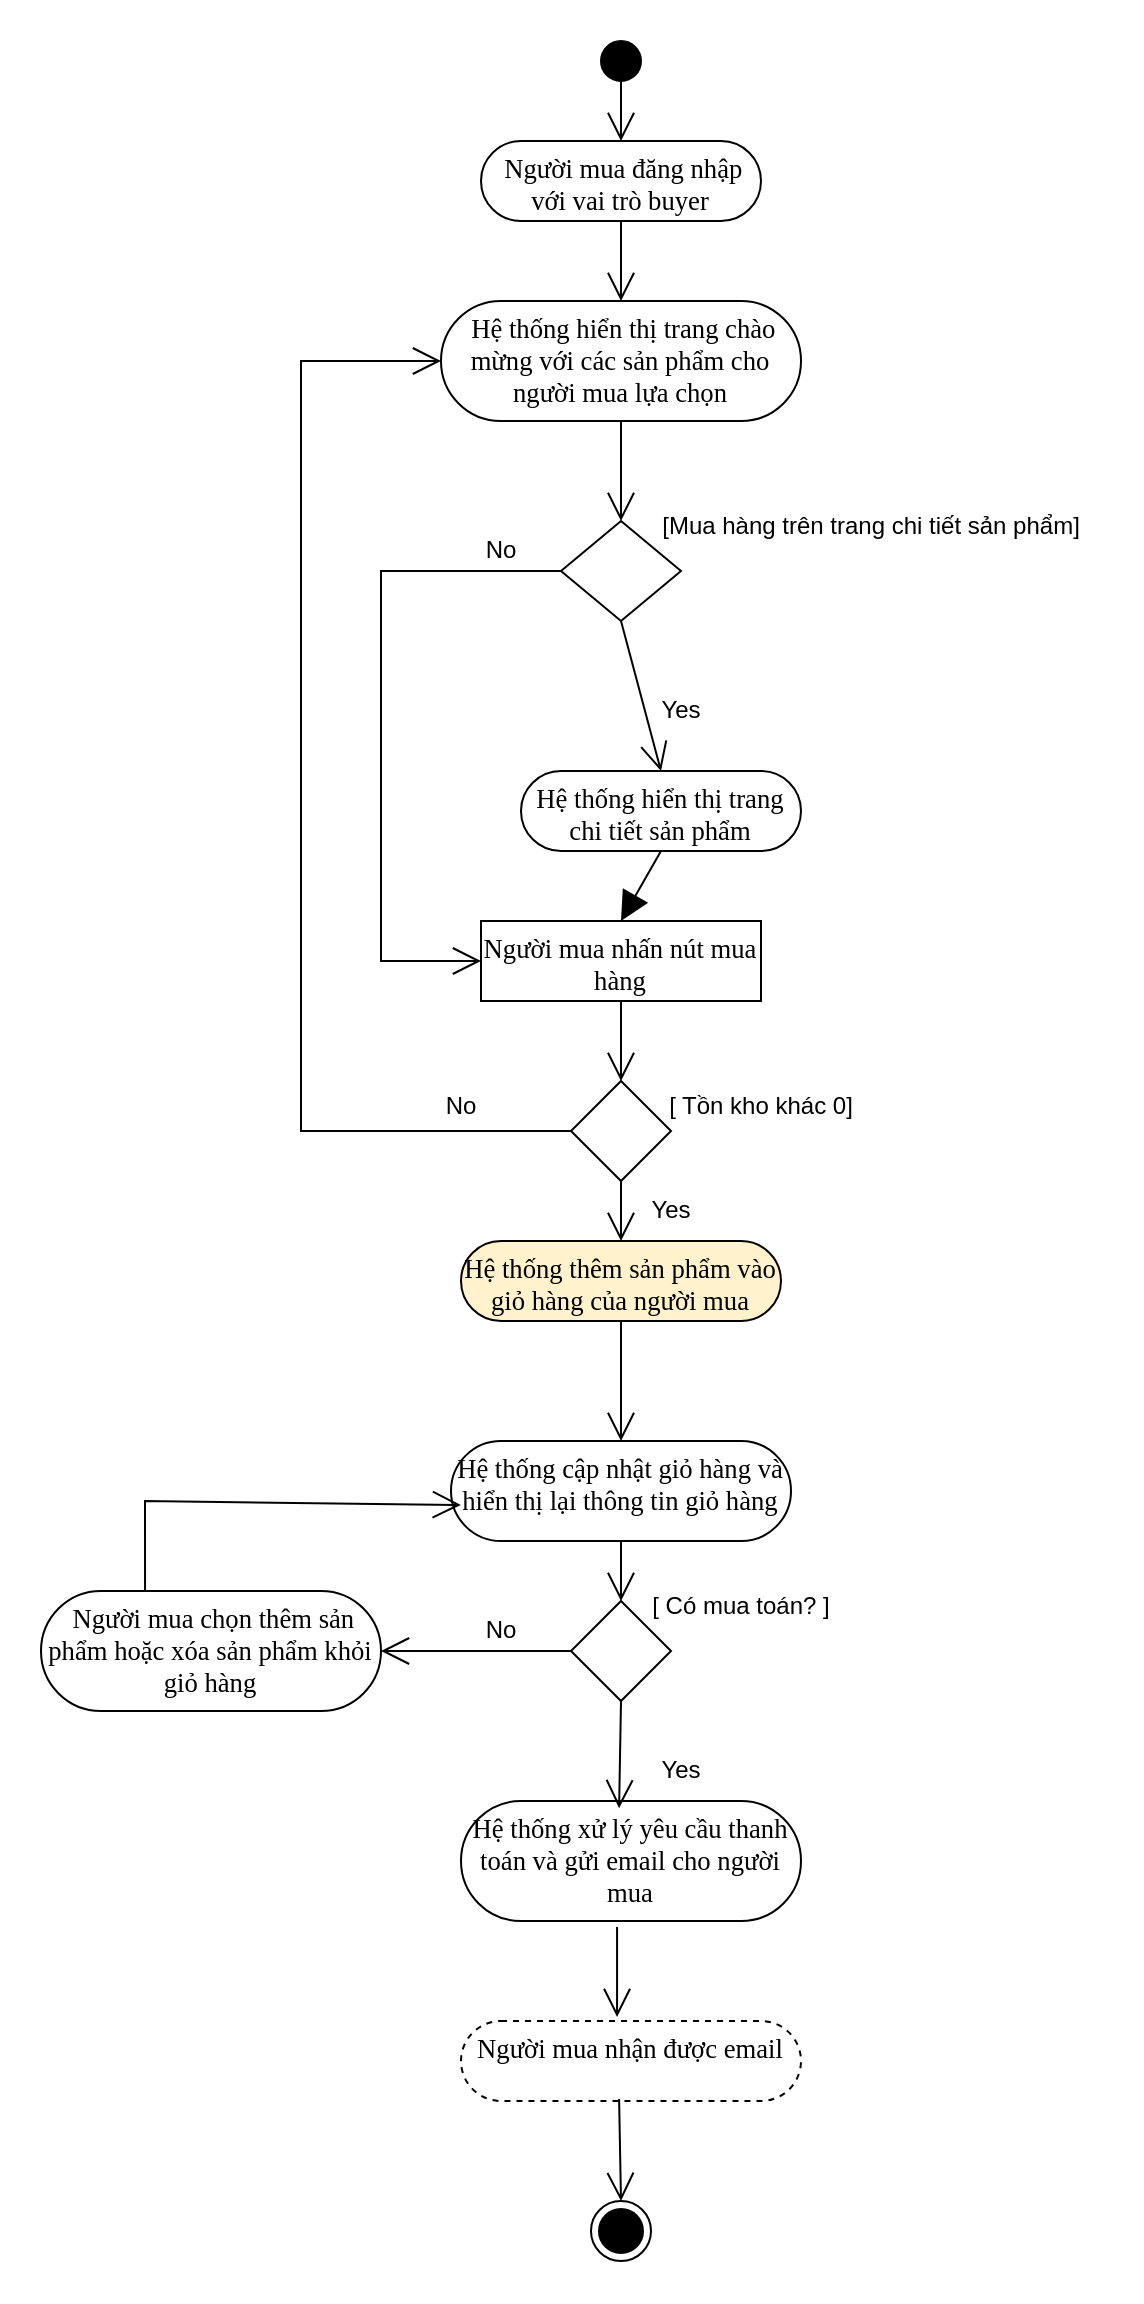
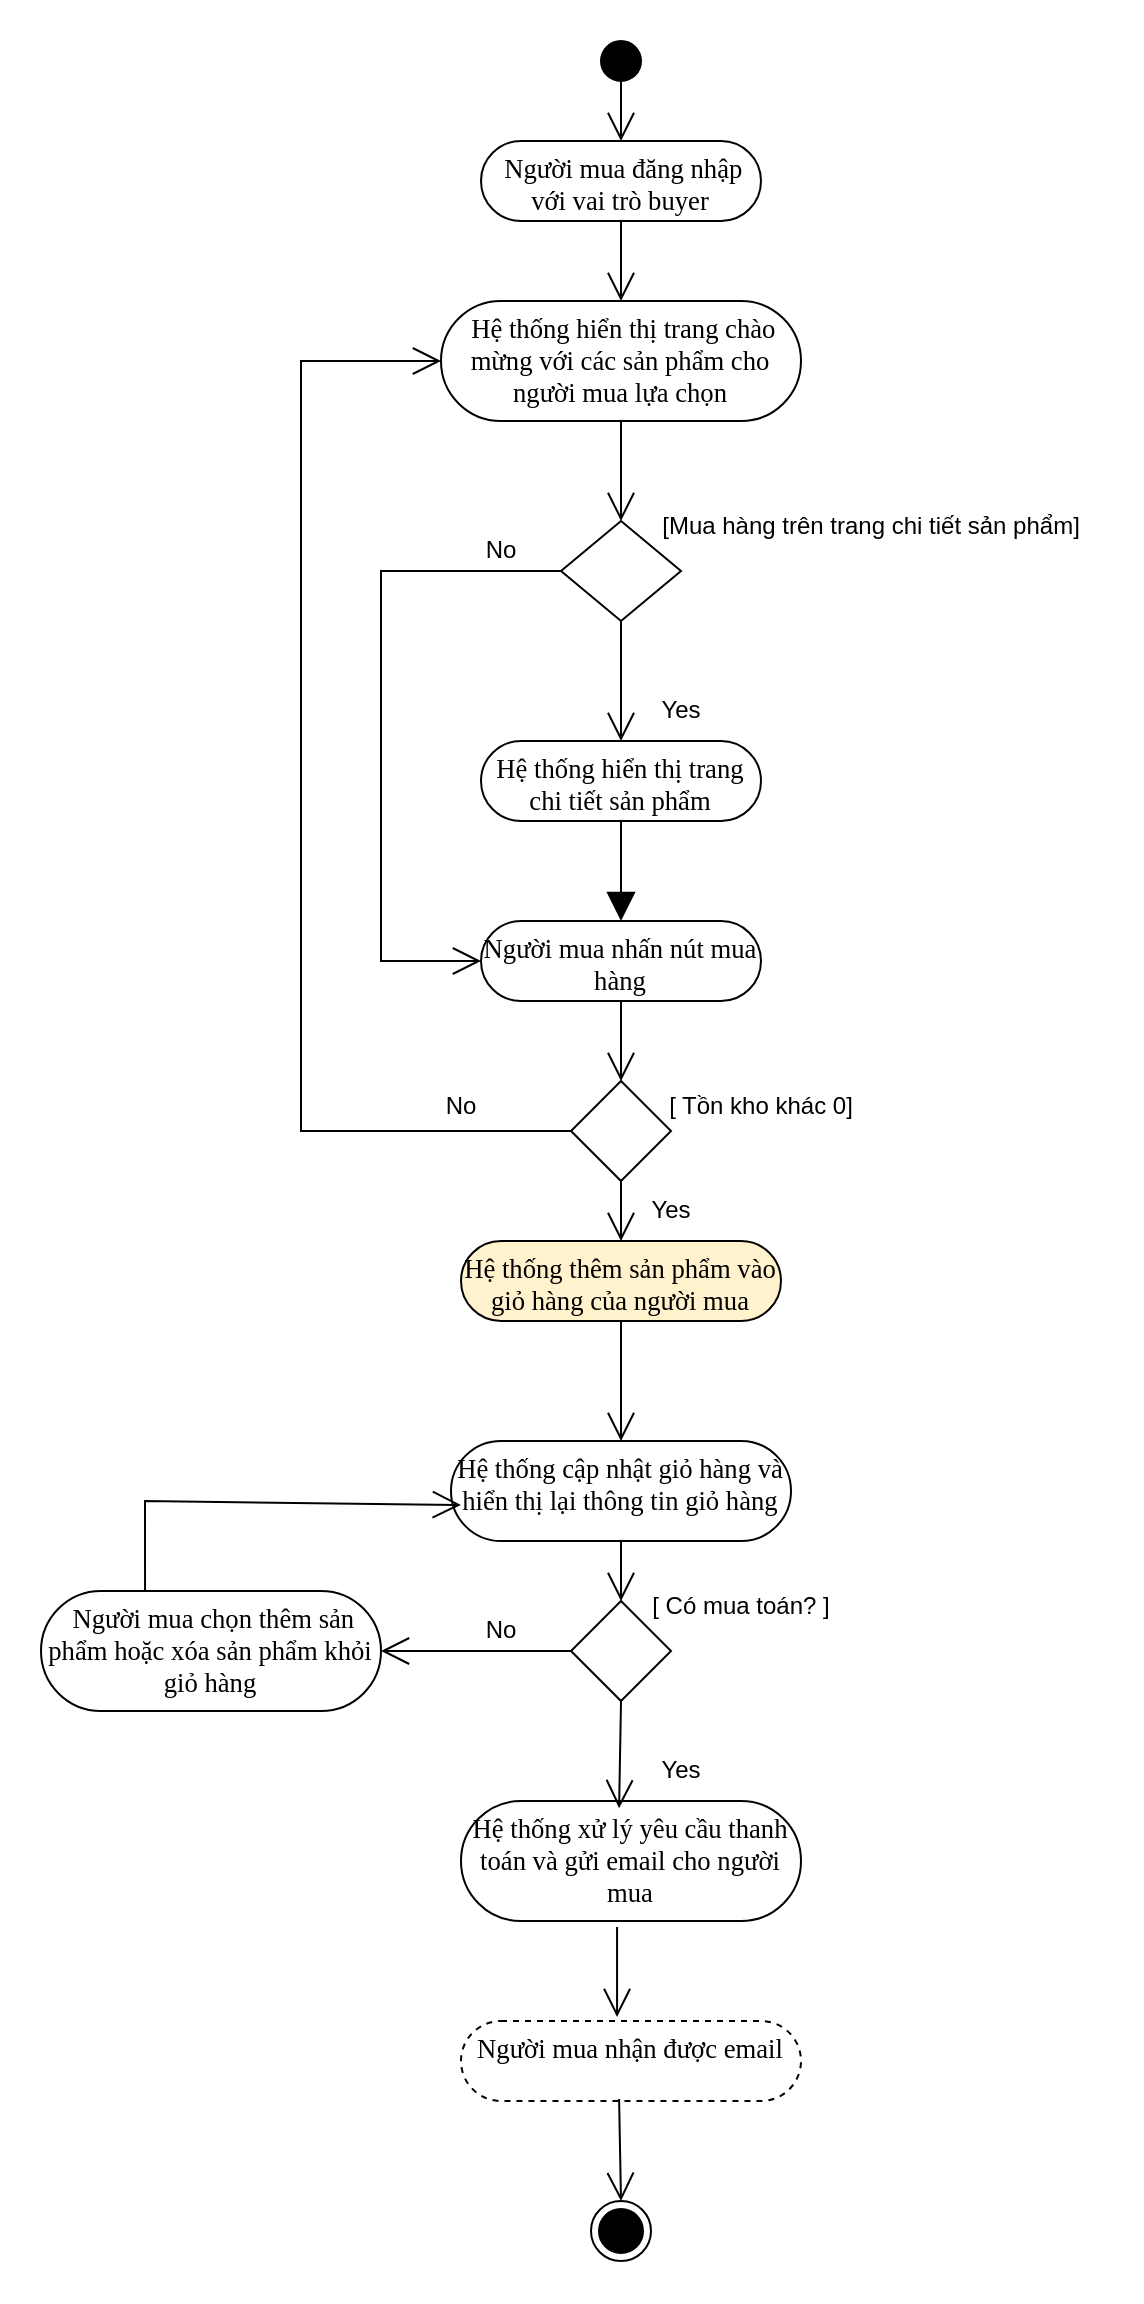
(661, 811) -> (621, 781)
(621, 961) -> (621, 961)
